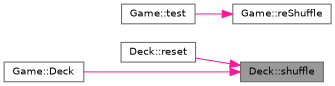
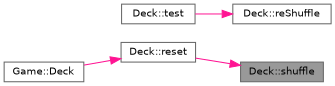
(158, 14) -> (158, 14)
(282, 14) -> (282, 14)
(157, 72) -> (97, 63)
